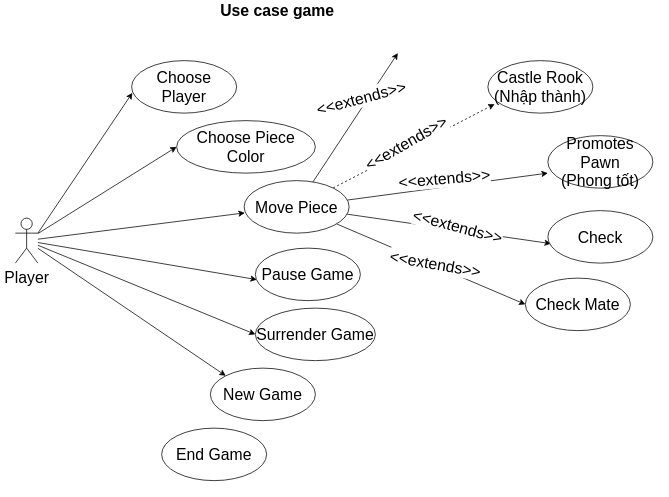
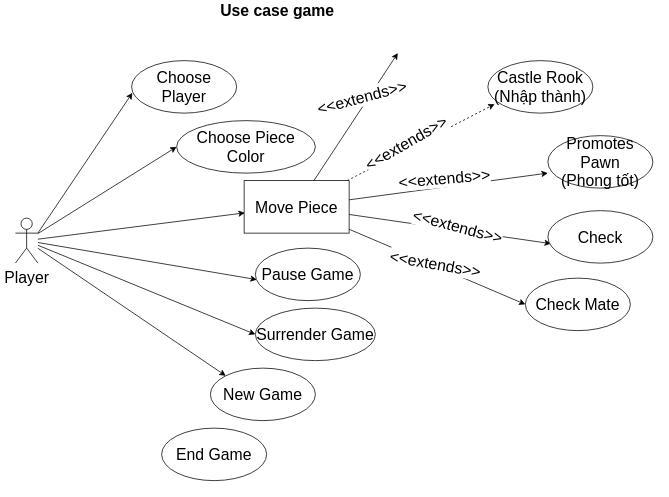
(297, 207) -> (297, 207)
